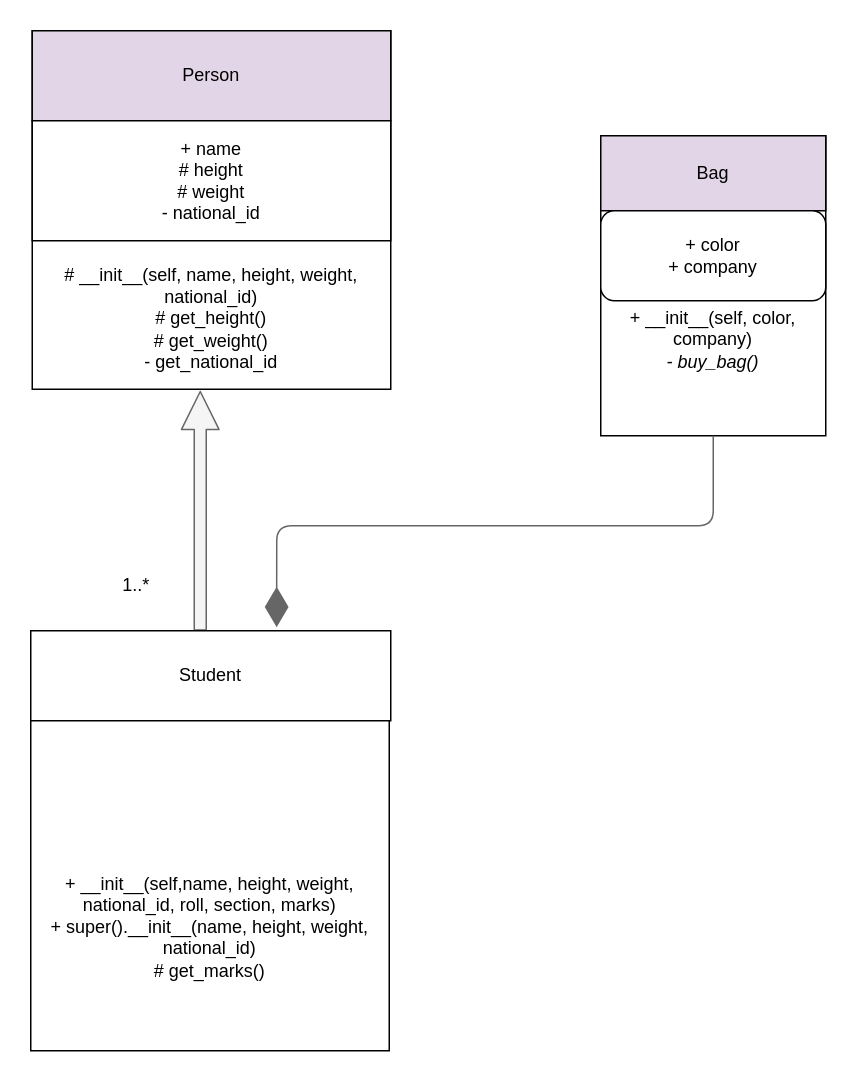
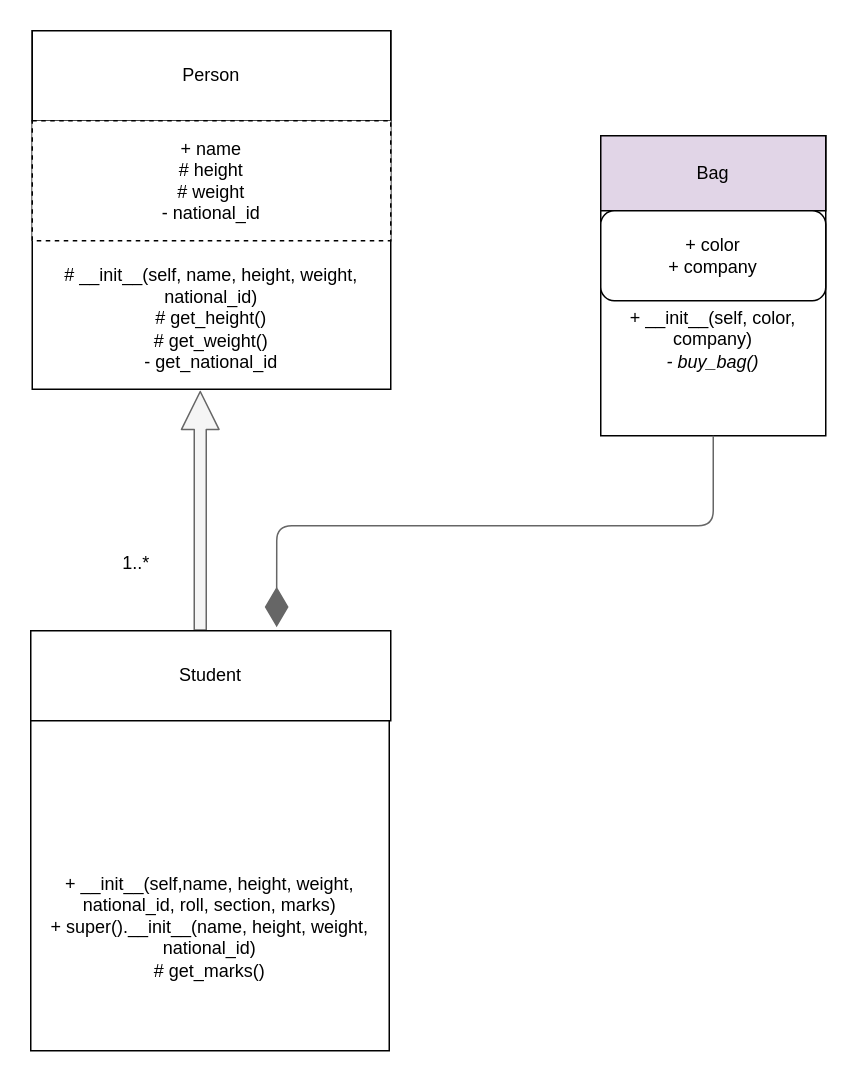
(212, 76) -> (212, 76)
(212, 181) -> (212, 181)
(136, 586) -> (136, 563)
